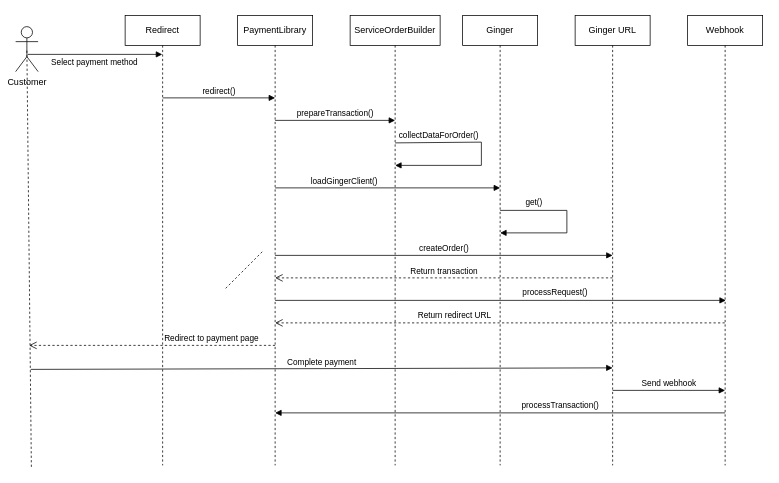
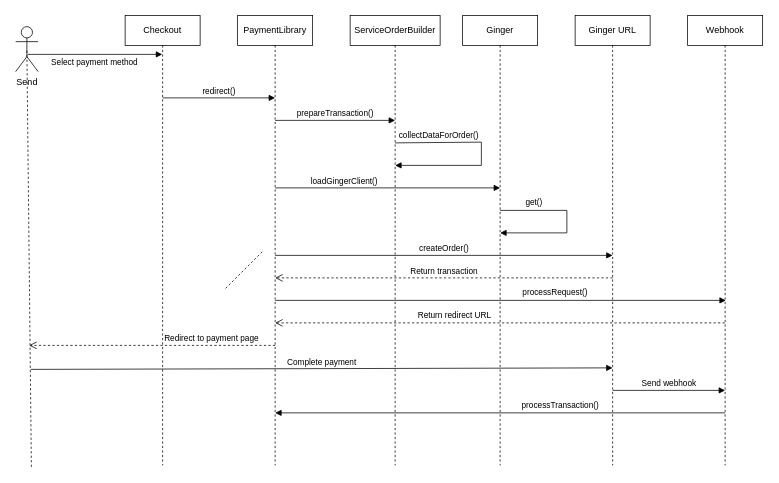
(162, 30) -> (162, 30)
(27, 82) -> (27, 82)
